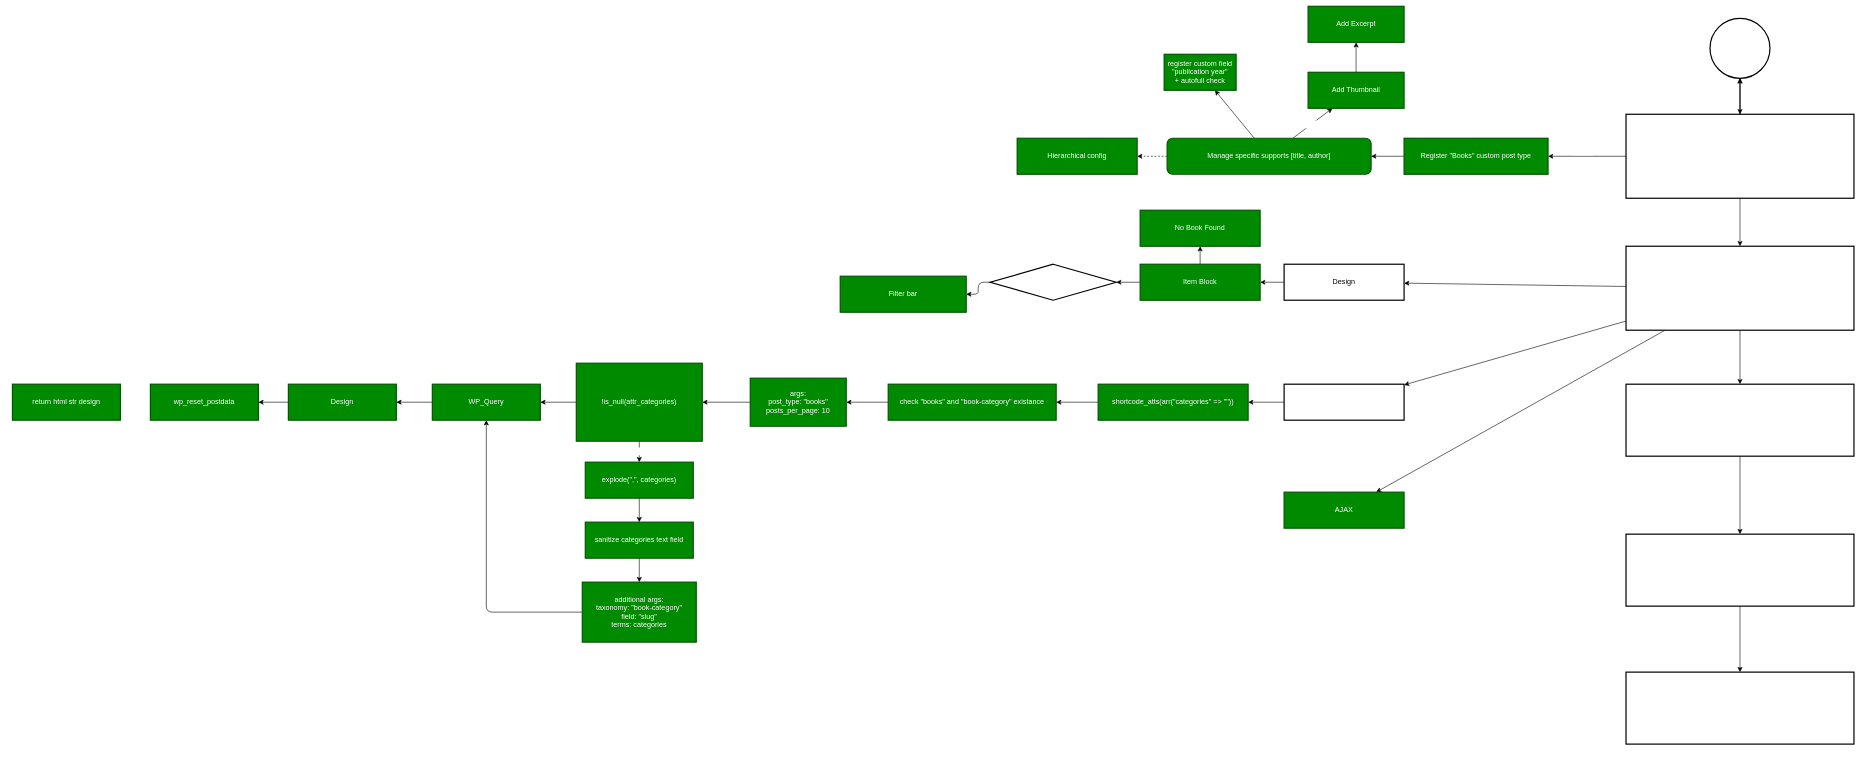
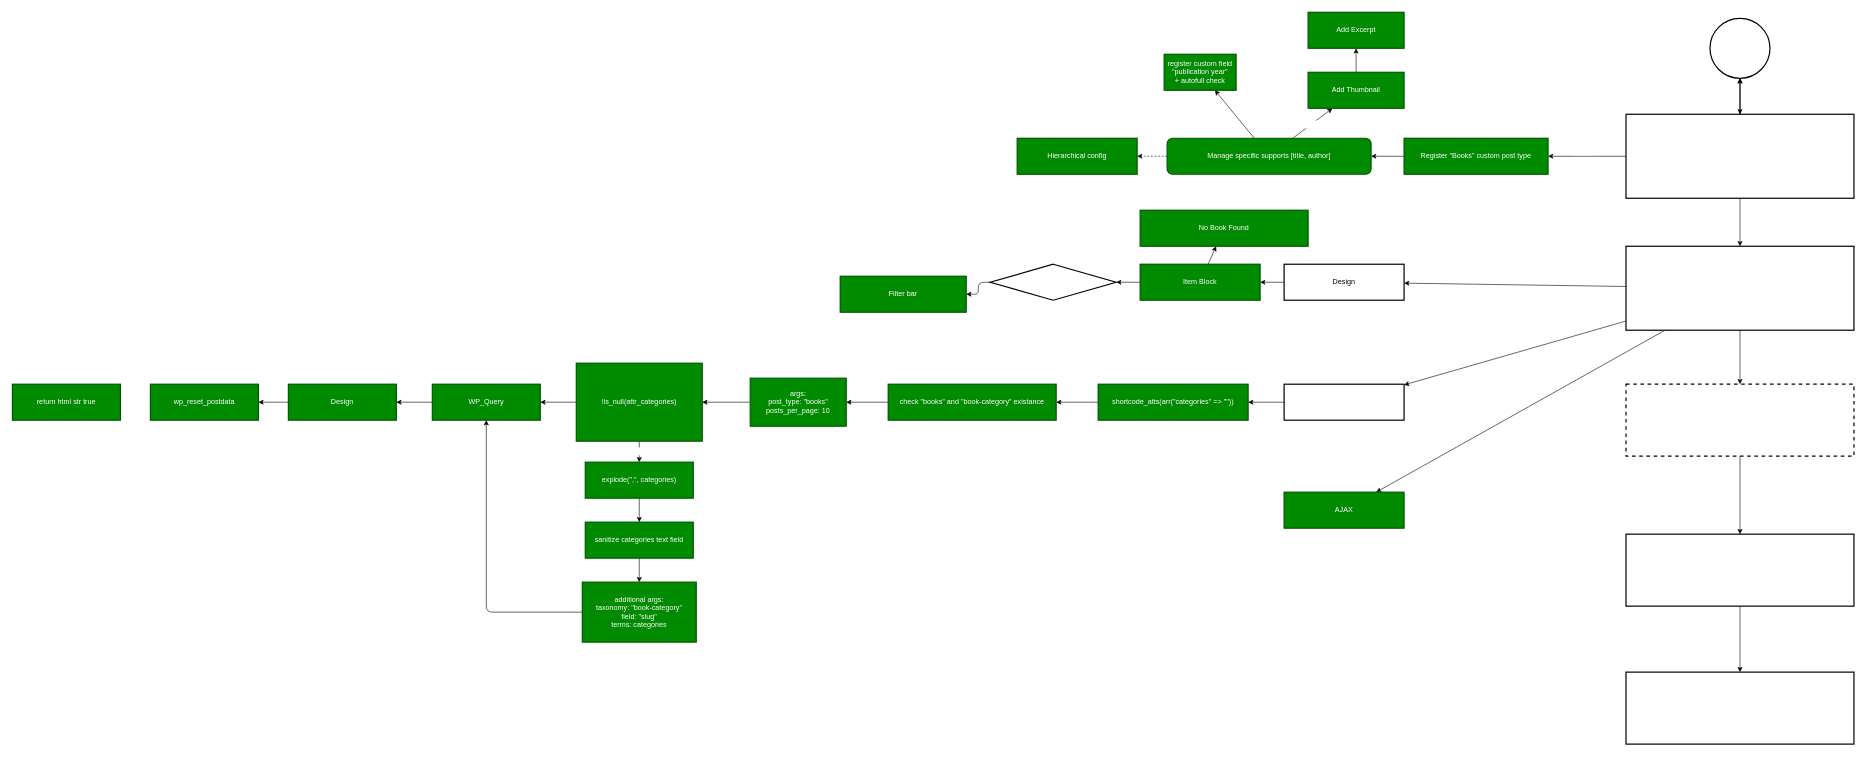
(1356, 24) -> (1356, 30)
(1200, 228) -> (1224, 228)
(66, 402) -> (66, 402)
(1740, 420) -> (1740, 420)
